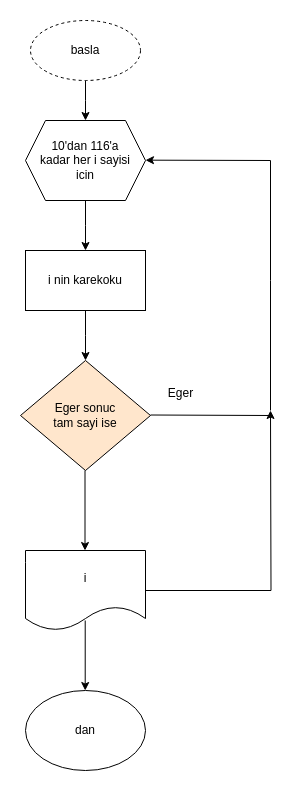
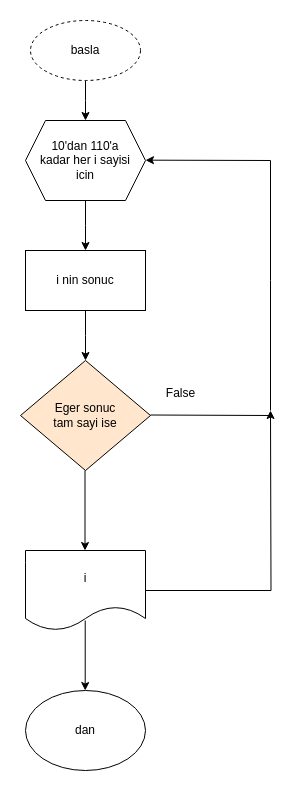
(86, 161) -> (86, 161)
(86, 281) -> (86, 281)
(181, 394) -> (181, 394)
